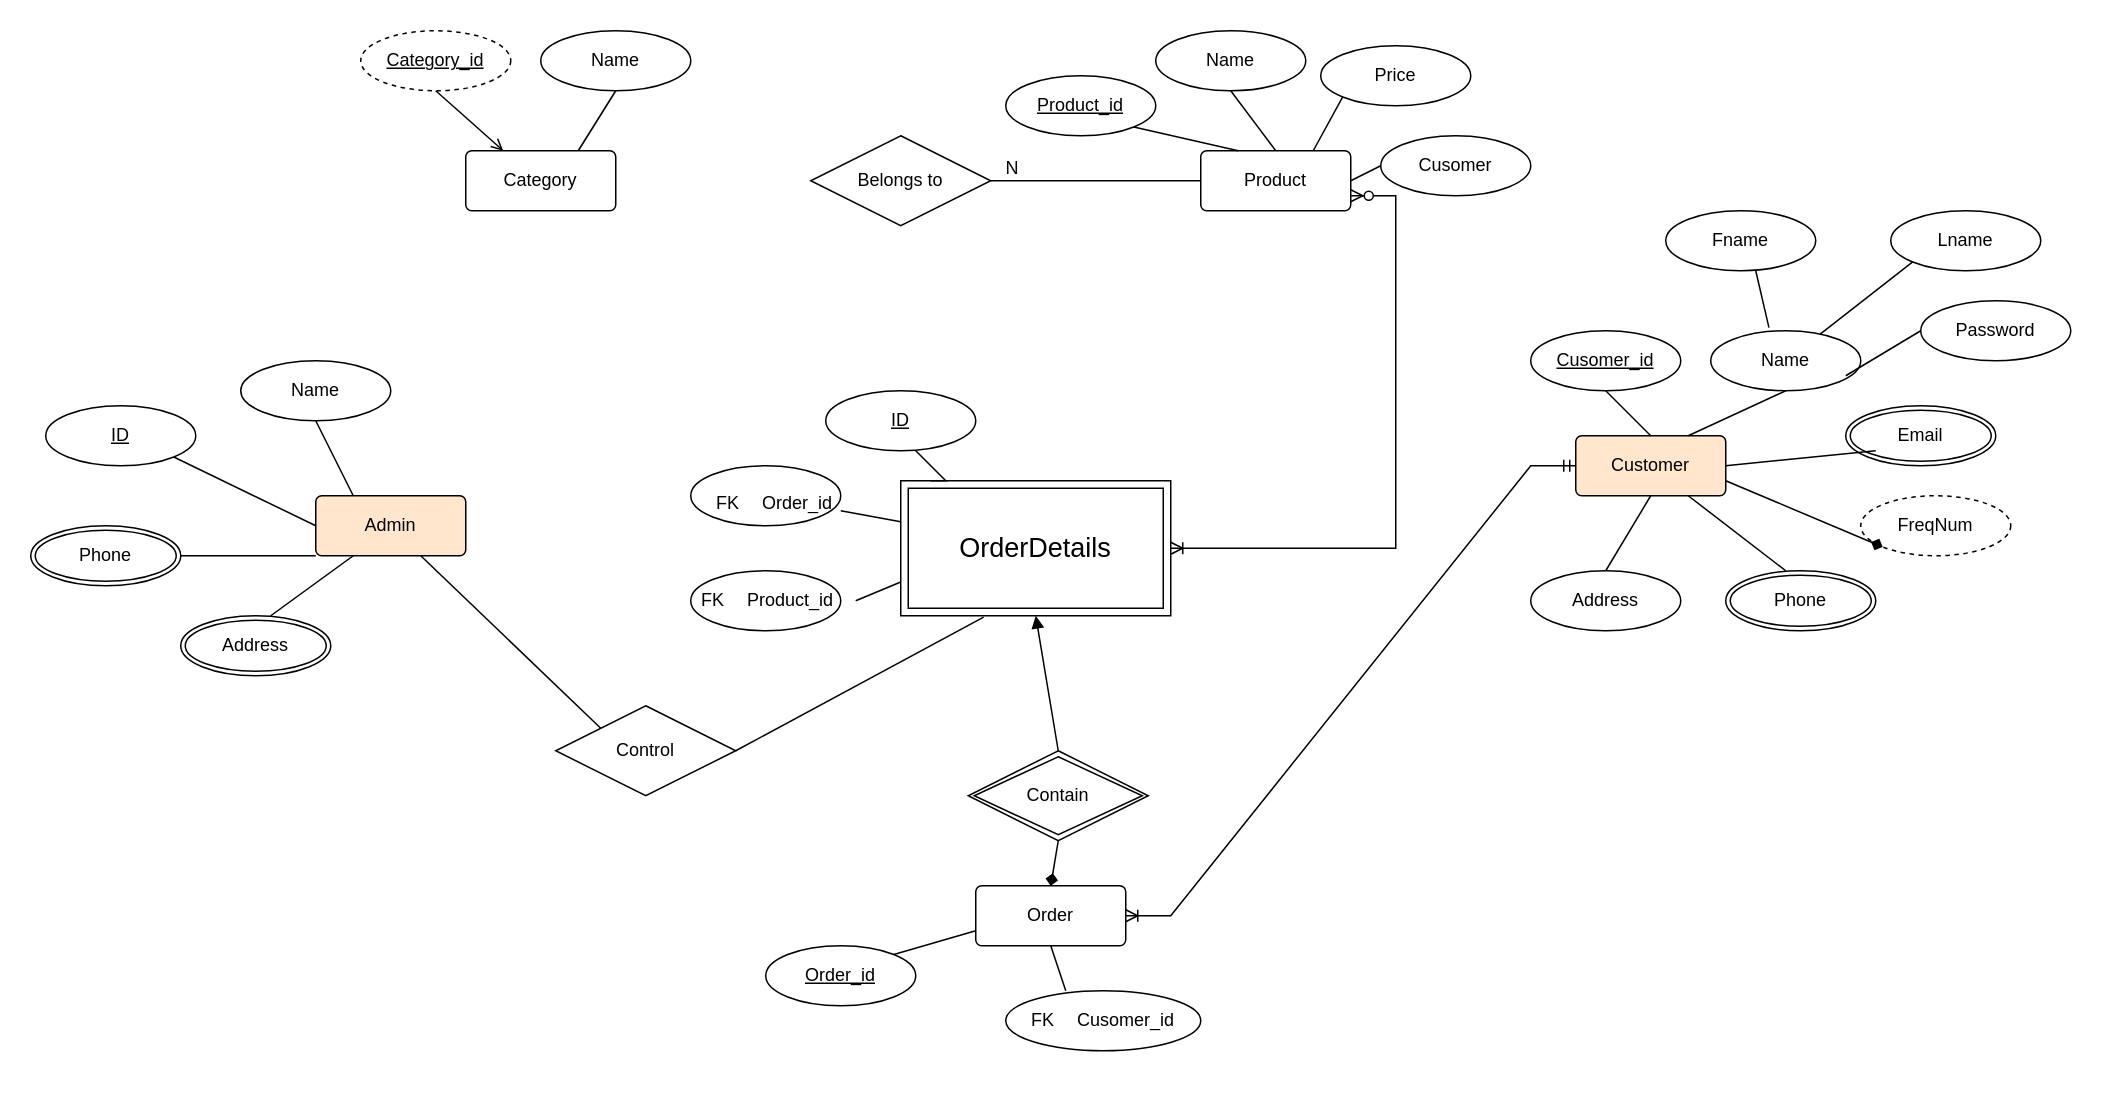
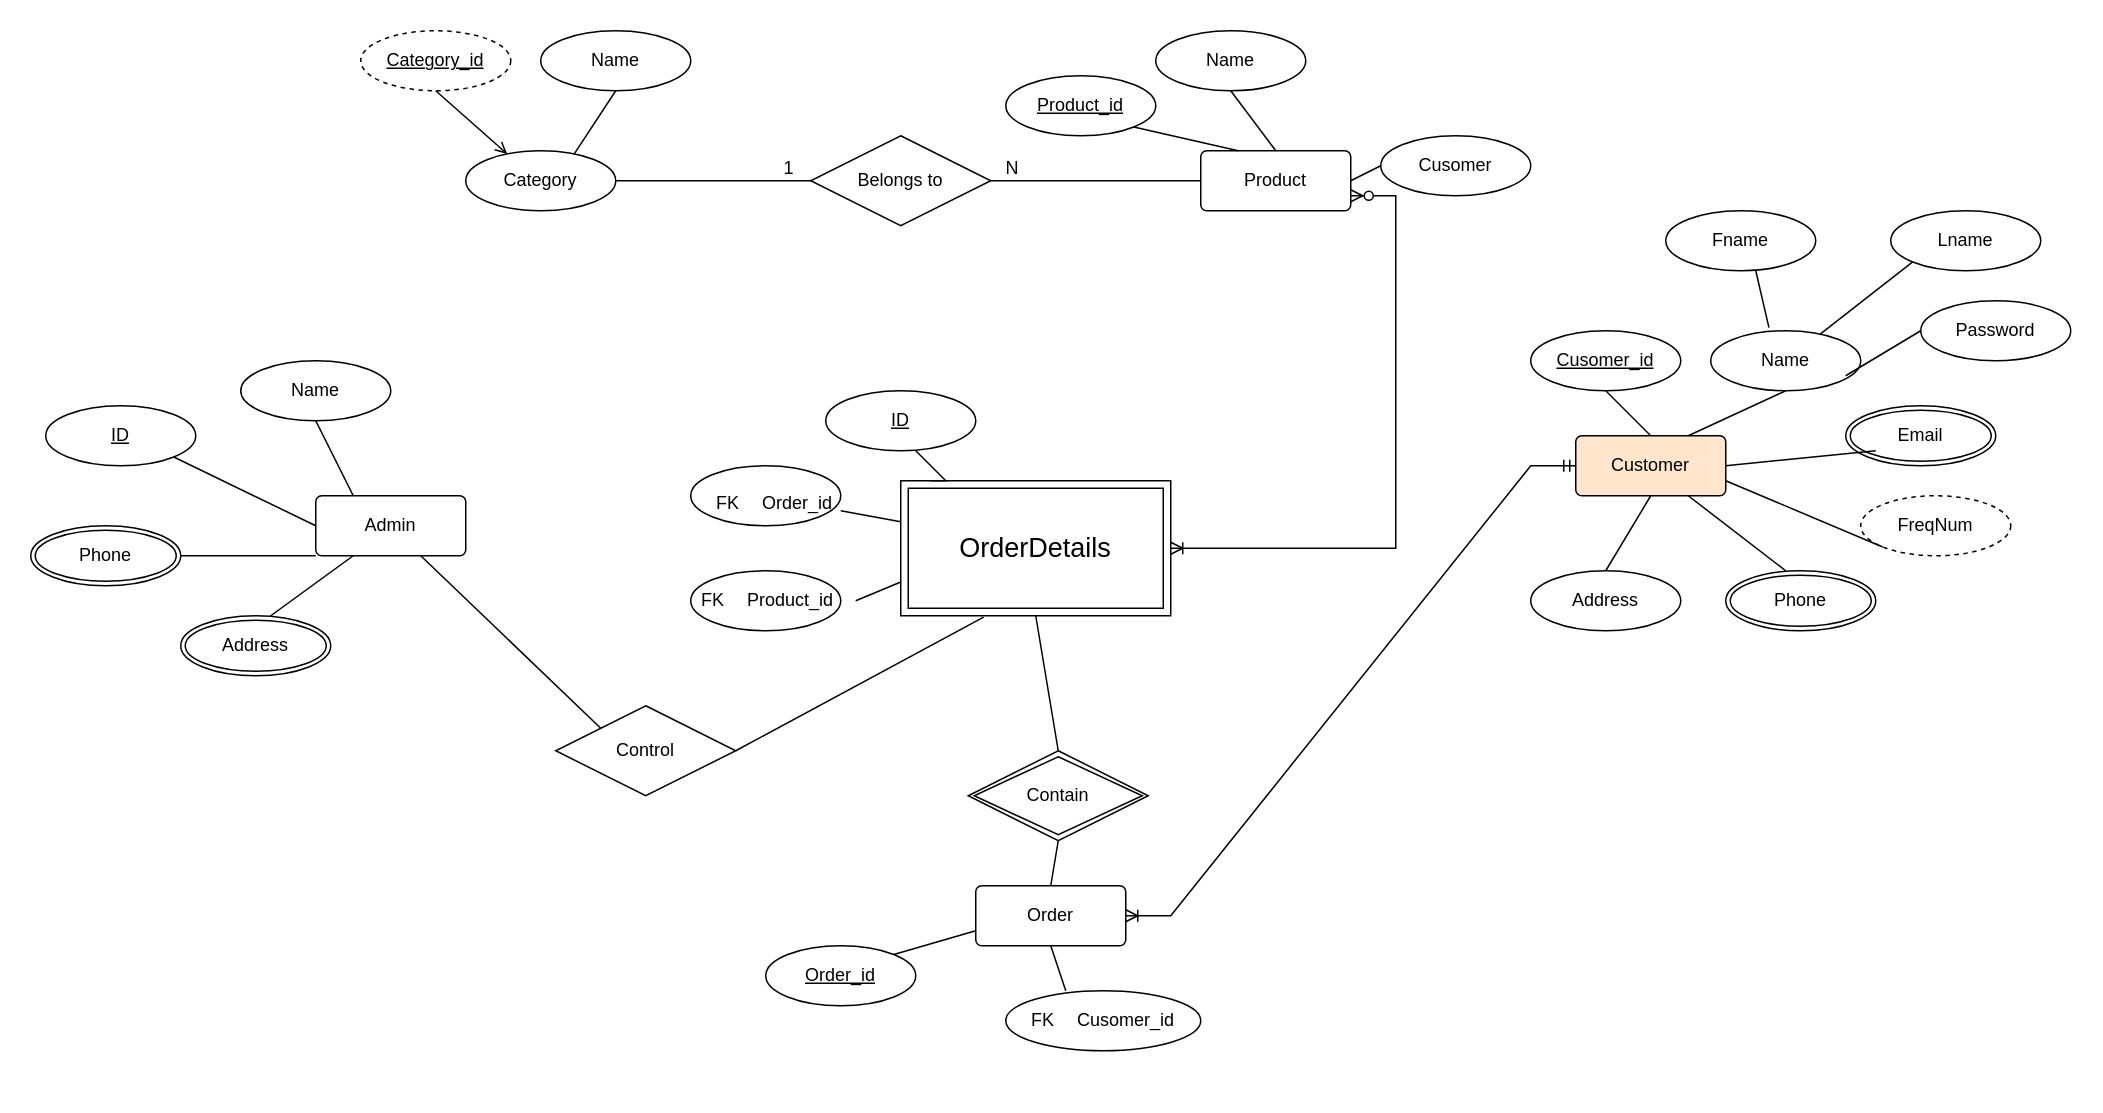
(1396, 76) -> none
(1328, 123) -> none
(541, 181) -> (541, 181)
none -> (713, 181)
(391, 526) -> (391, 526)
(1871, 542) -> (1876, 544)
(1038, 629) -> (1037, 623)
(1053, 873) -> (1052, 878)
